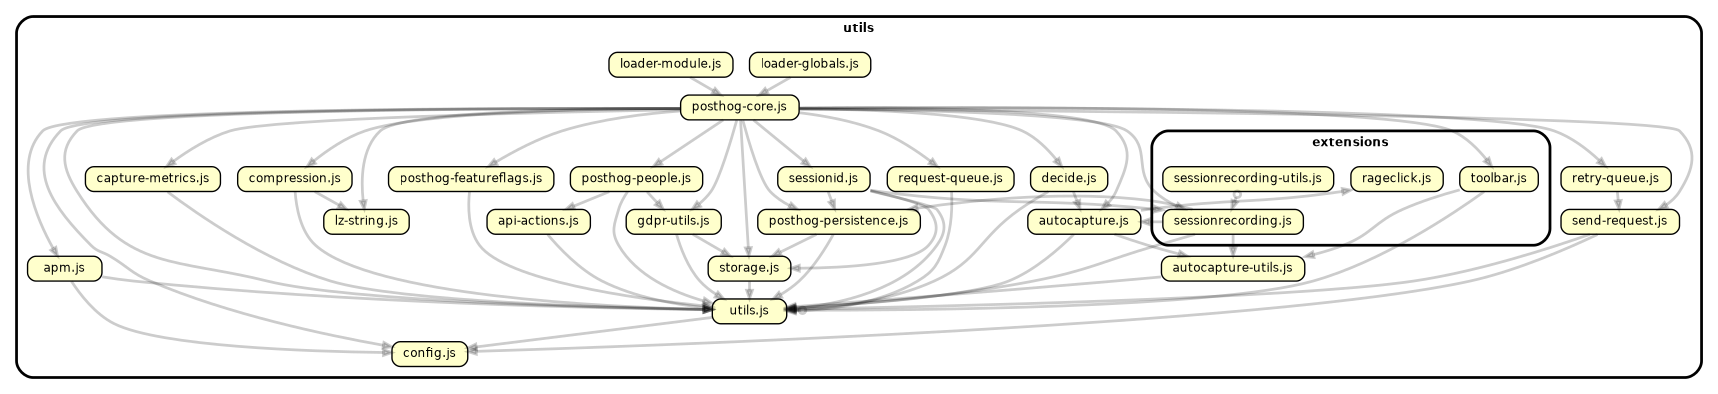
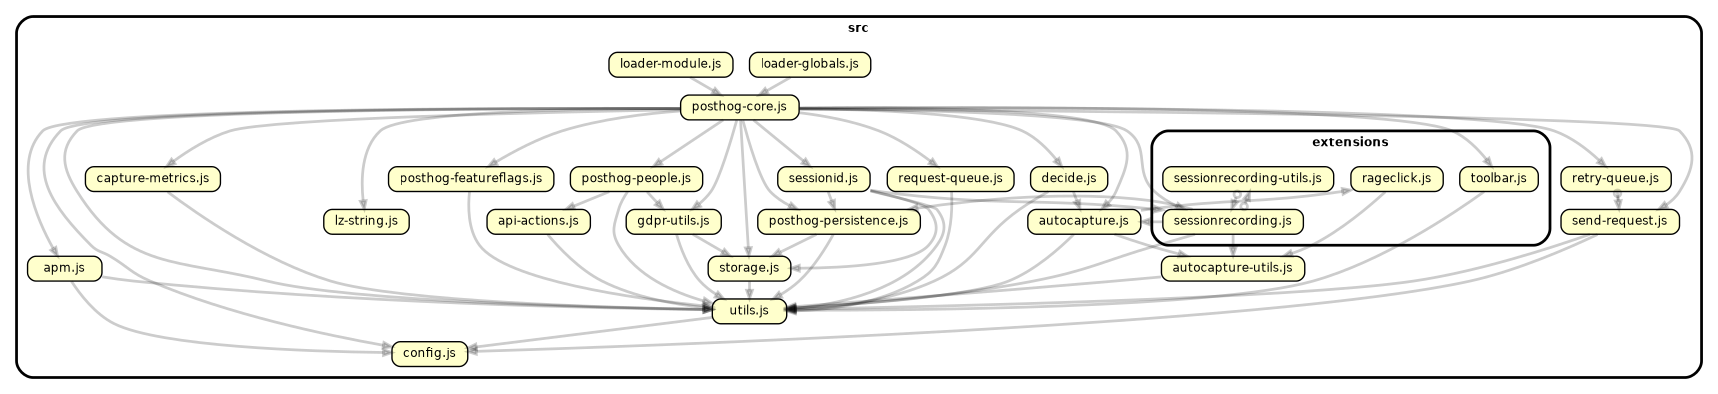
(859, 29) -> (859, 29)
(295, 179) -> none
(1618, 196) -> (1618, 196)
none -> (1243, 209)
(1385, 219) -> (1341, 227)
(1311, 282) -> (1311, 282)
